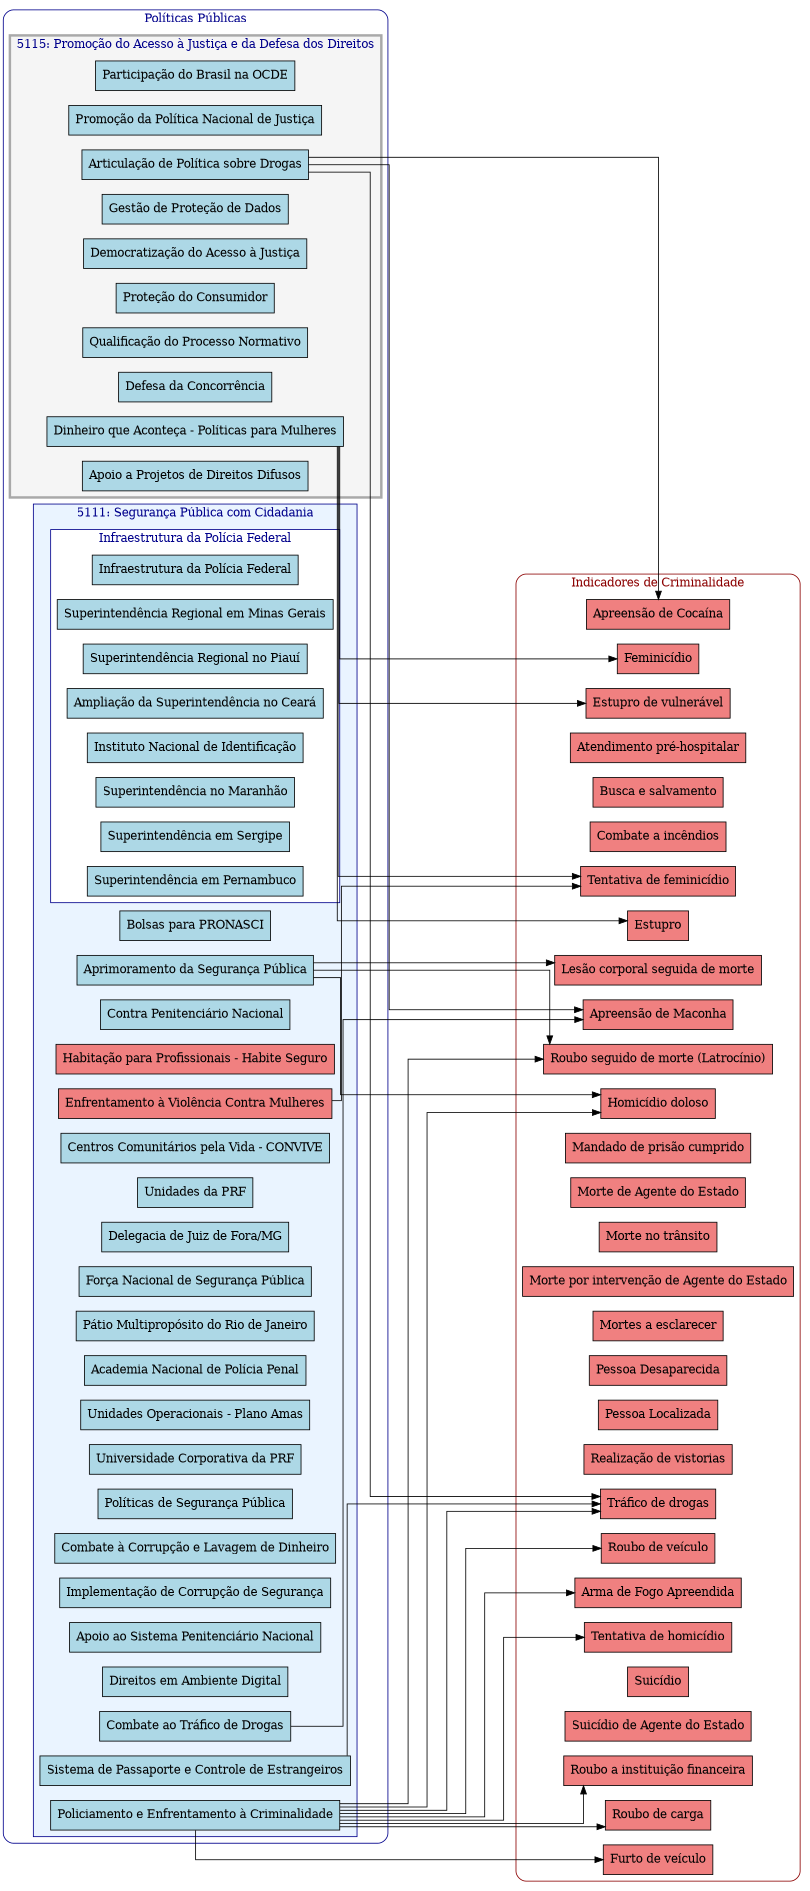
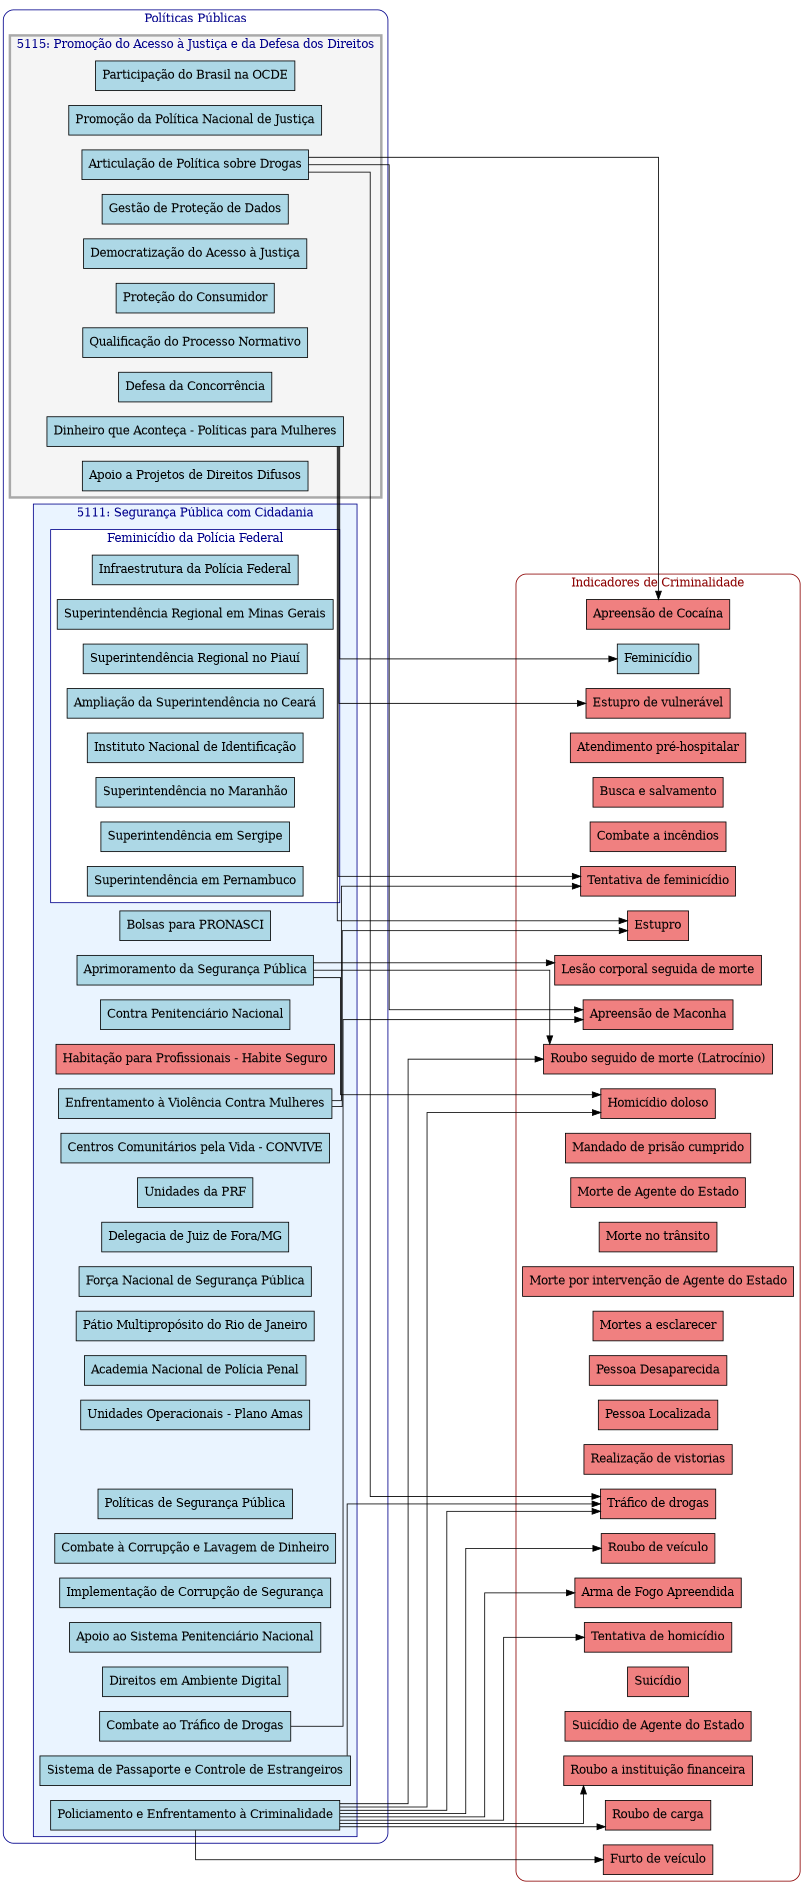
(195, 539) -> (195, 539)
(658, 659) -> (658, 659)
none -> (376, 931)
(195, 1104) -> (195, 1104)
(195, 1459) -> none
